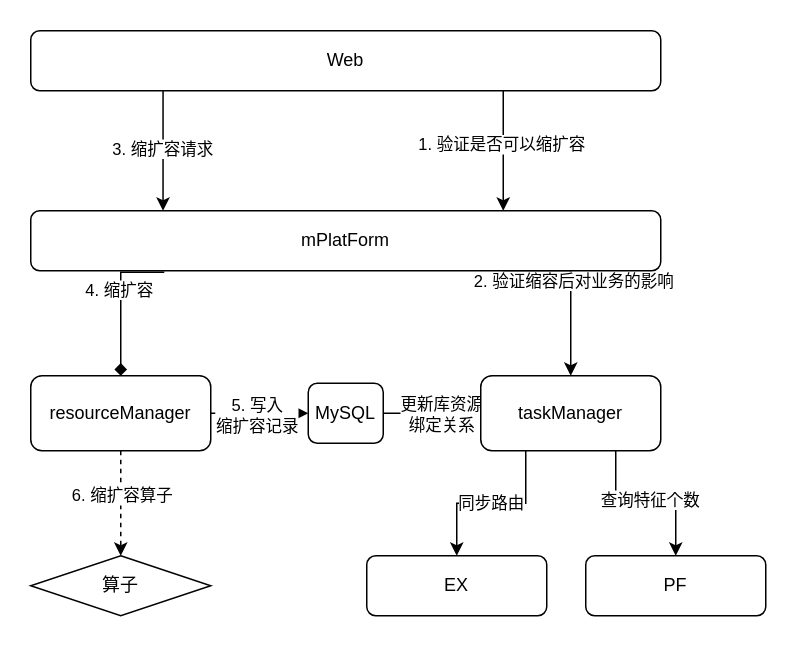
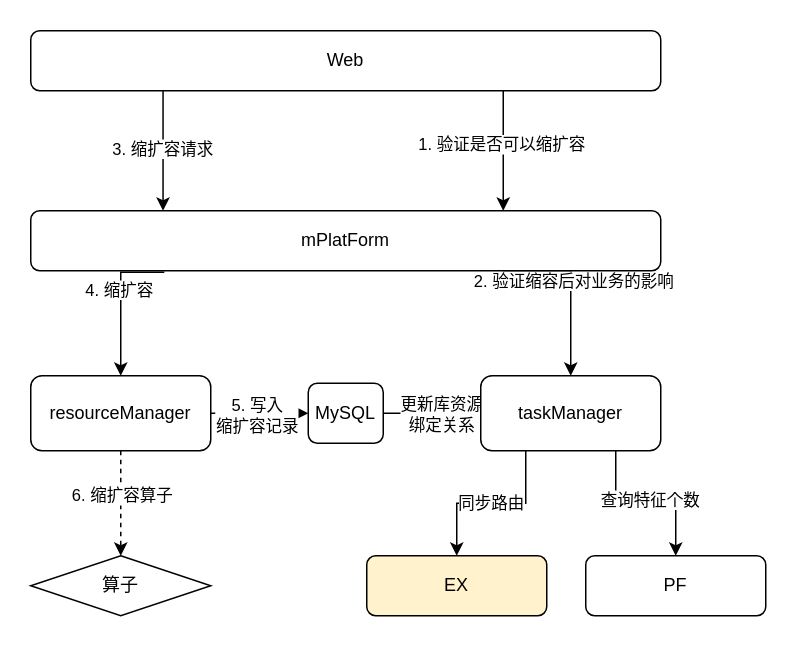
(121, 363) -> (121, 364)
(457, 586) -> (457, 586)
